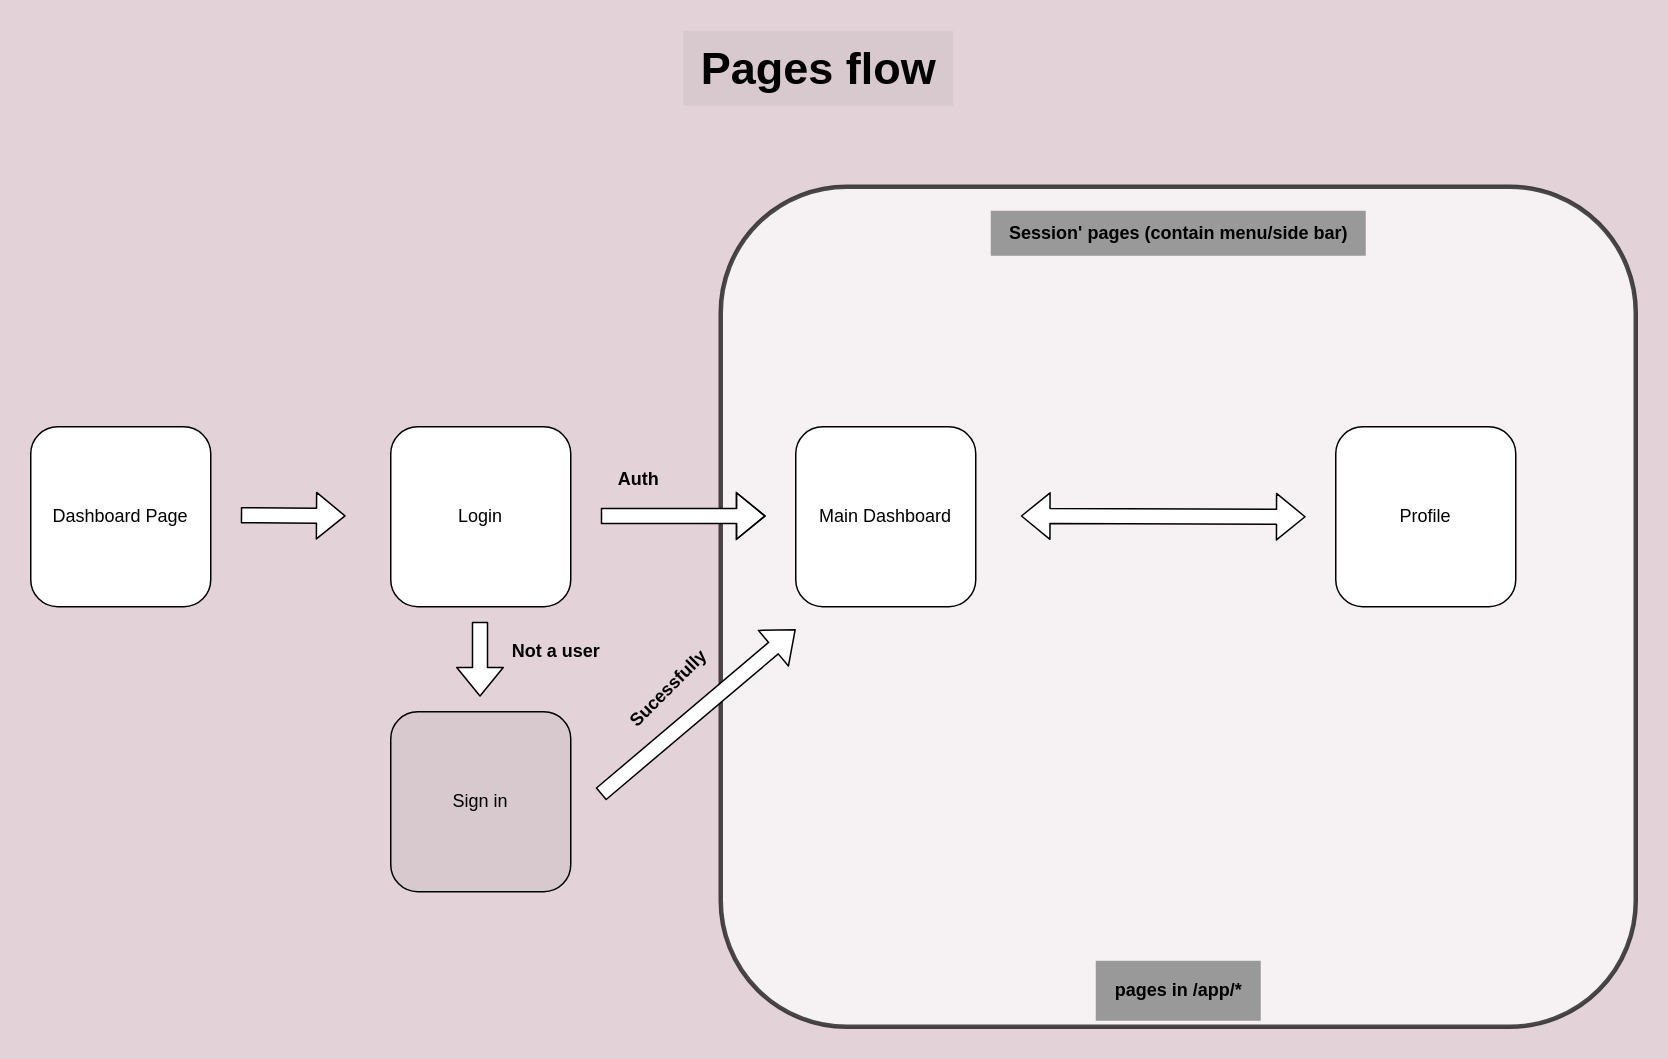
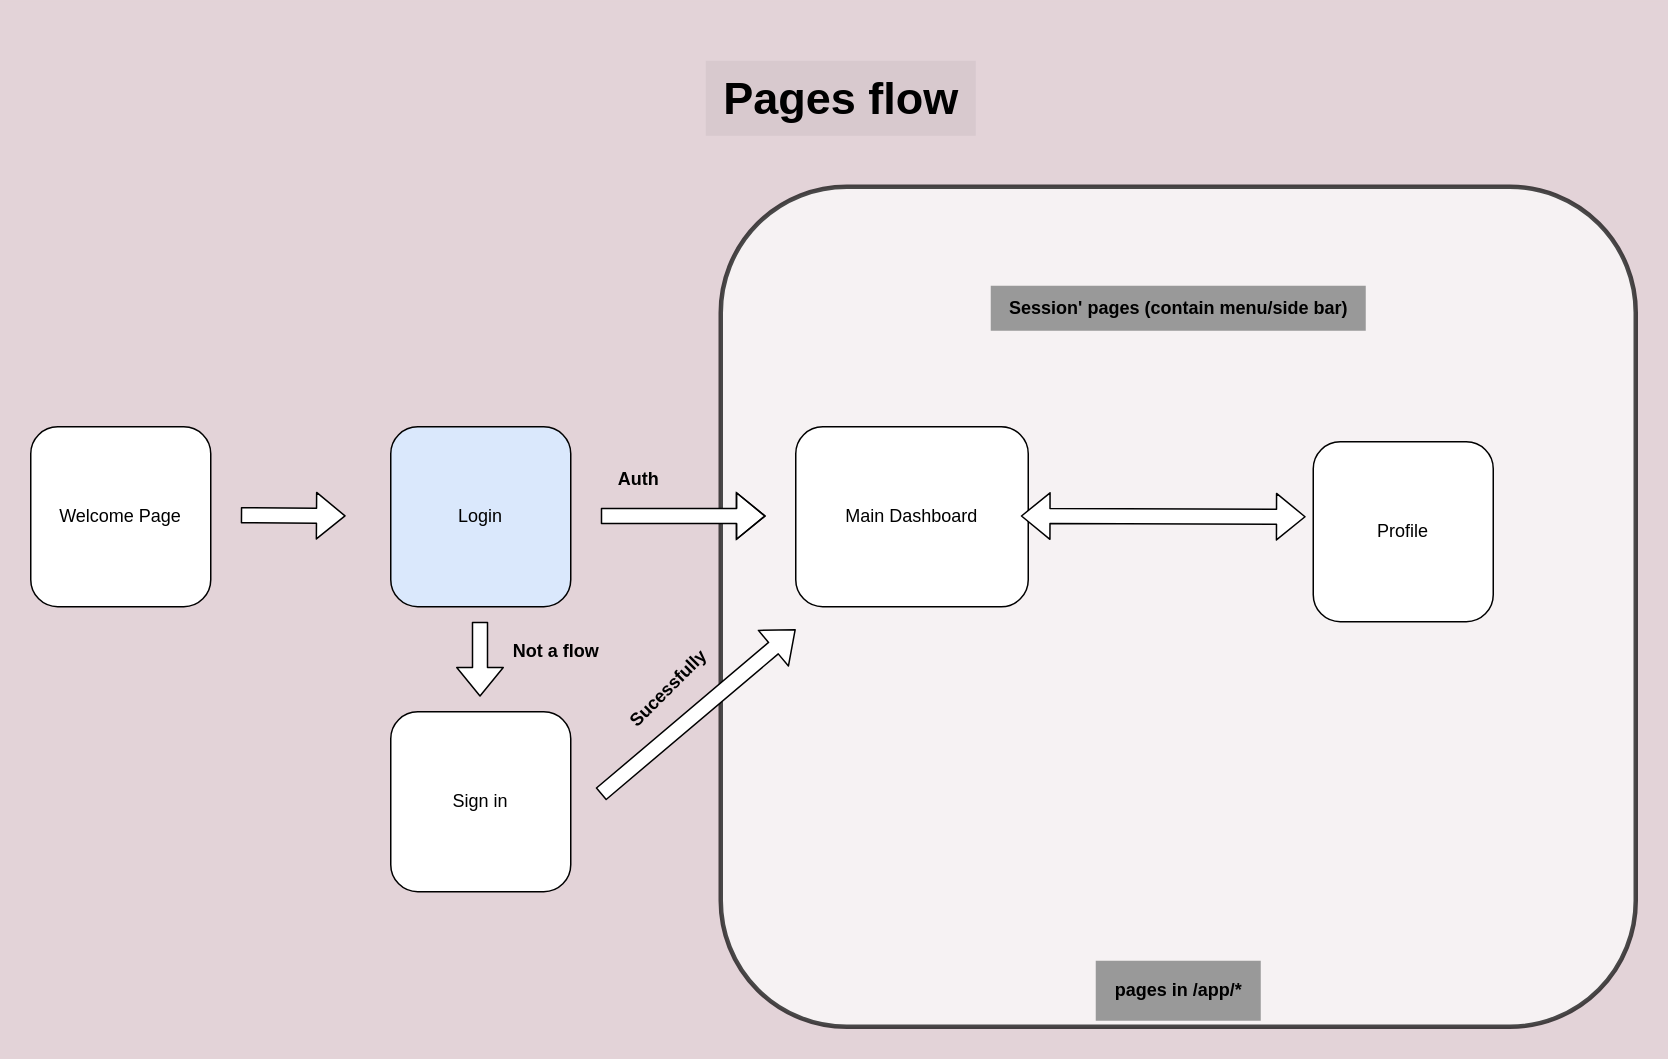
(818, 68) -> (841, 98)
(1178, 233) -> (1178, 308)
(121, 517) -> (121, 517)
(481, 517) -> (481, 517)
(886, 517) -> (912, 517)
(1426, 517) -> (1403, 532)
(557, 652) -> (557, 652)
(481, 802) -> (481, 802)
